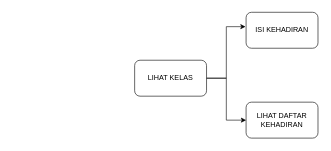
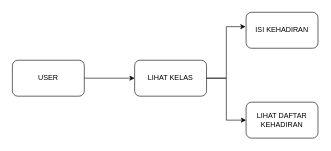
none -> (48, 78)
none -> (129, 78)
